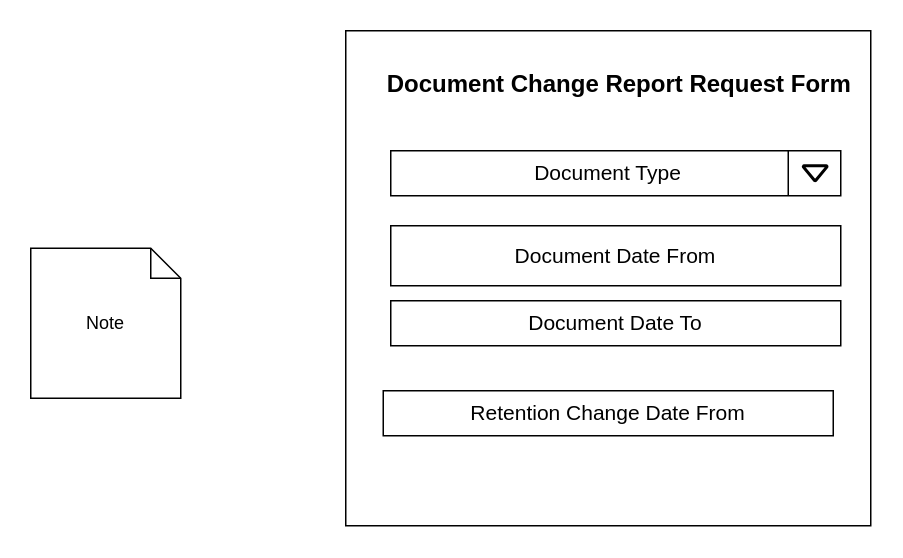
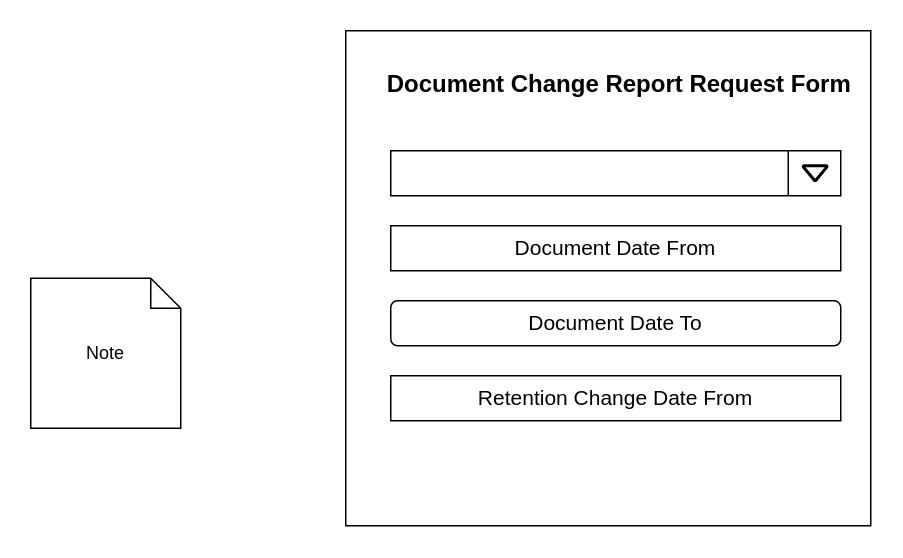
(608, 173) -> none
(616, 256) -> (616, 248)
(106, 323) -> (106, 353)
(616, 323) -> (616, 323)
(608, 413) -> (616, 398)
